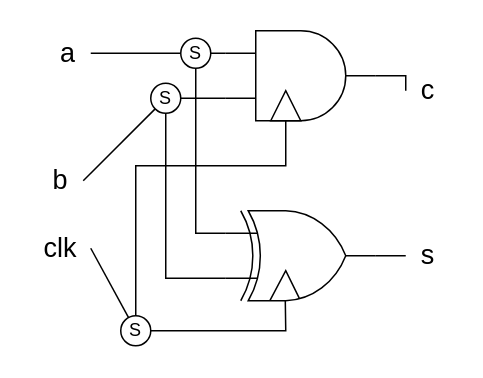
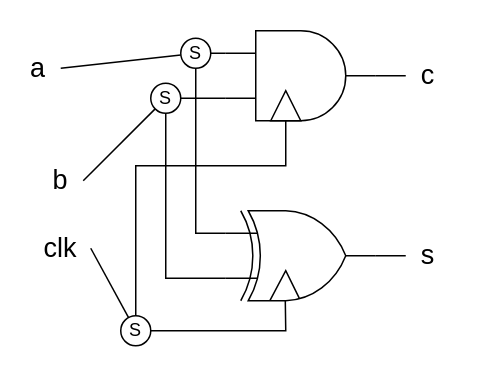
(68, 53) -> (38, 68)
(428, 91) -> (428, 76)
